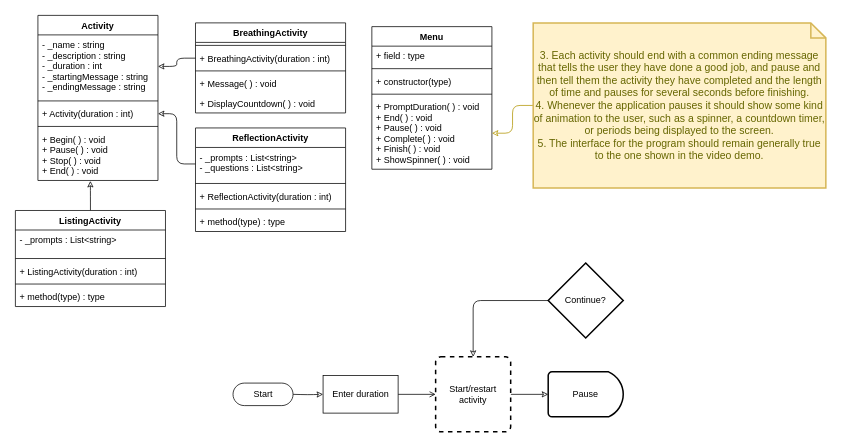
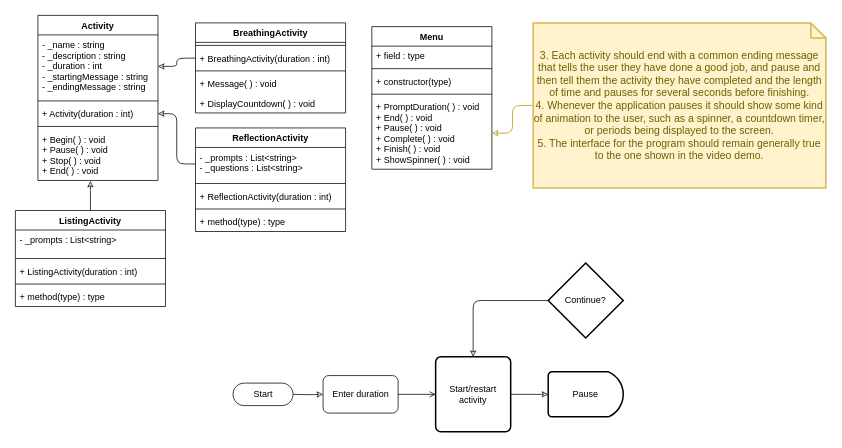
(360, 394) -> (360, 394)
(473, 394) -> (473, 394)
